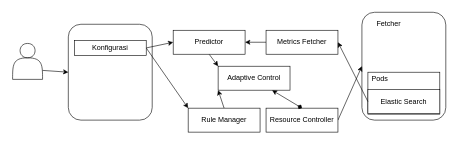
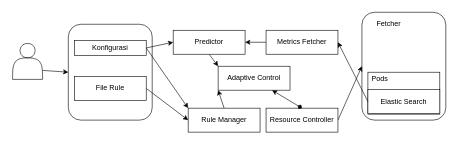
none -> (110, 89)
none -> (166, 103)
